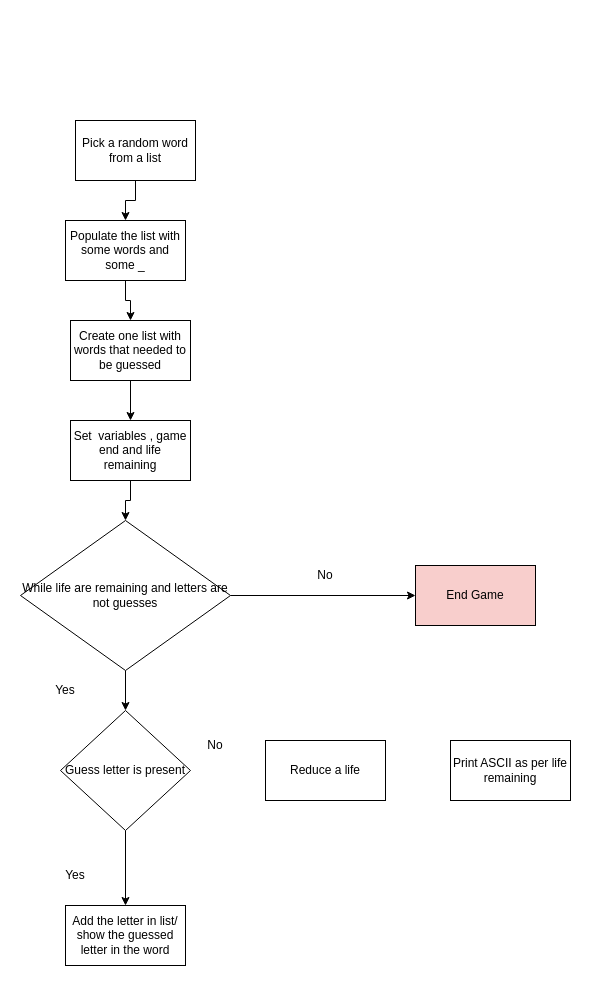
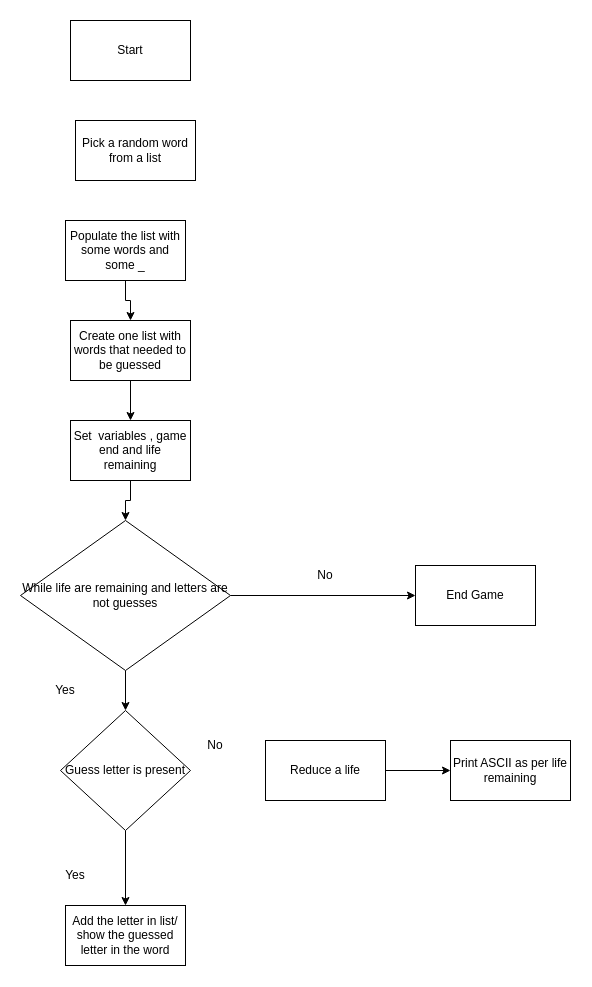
none -> (131, 51)
(135, 201) -> none
(476, 596) -> (476, 596)
none -> (415, 771)
